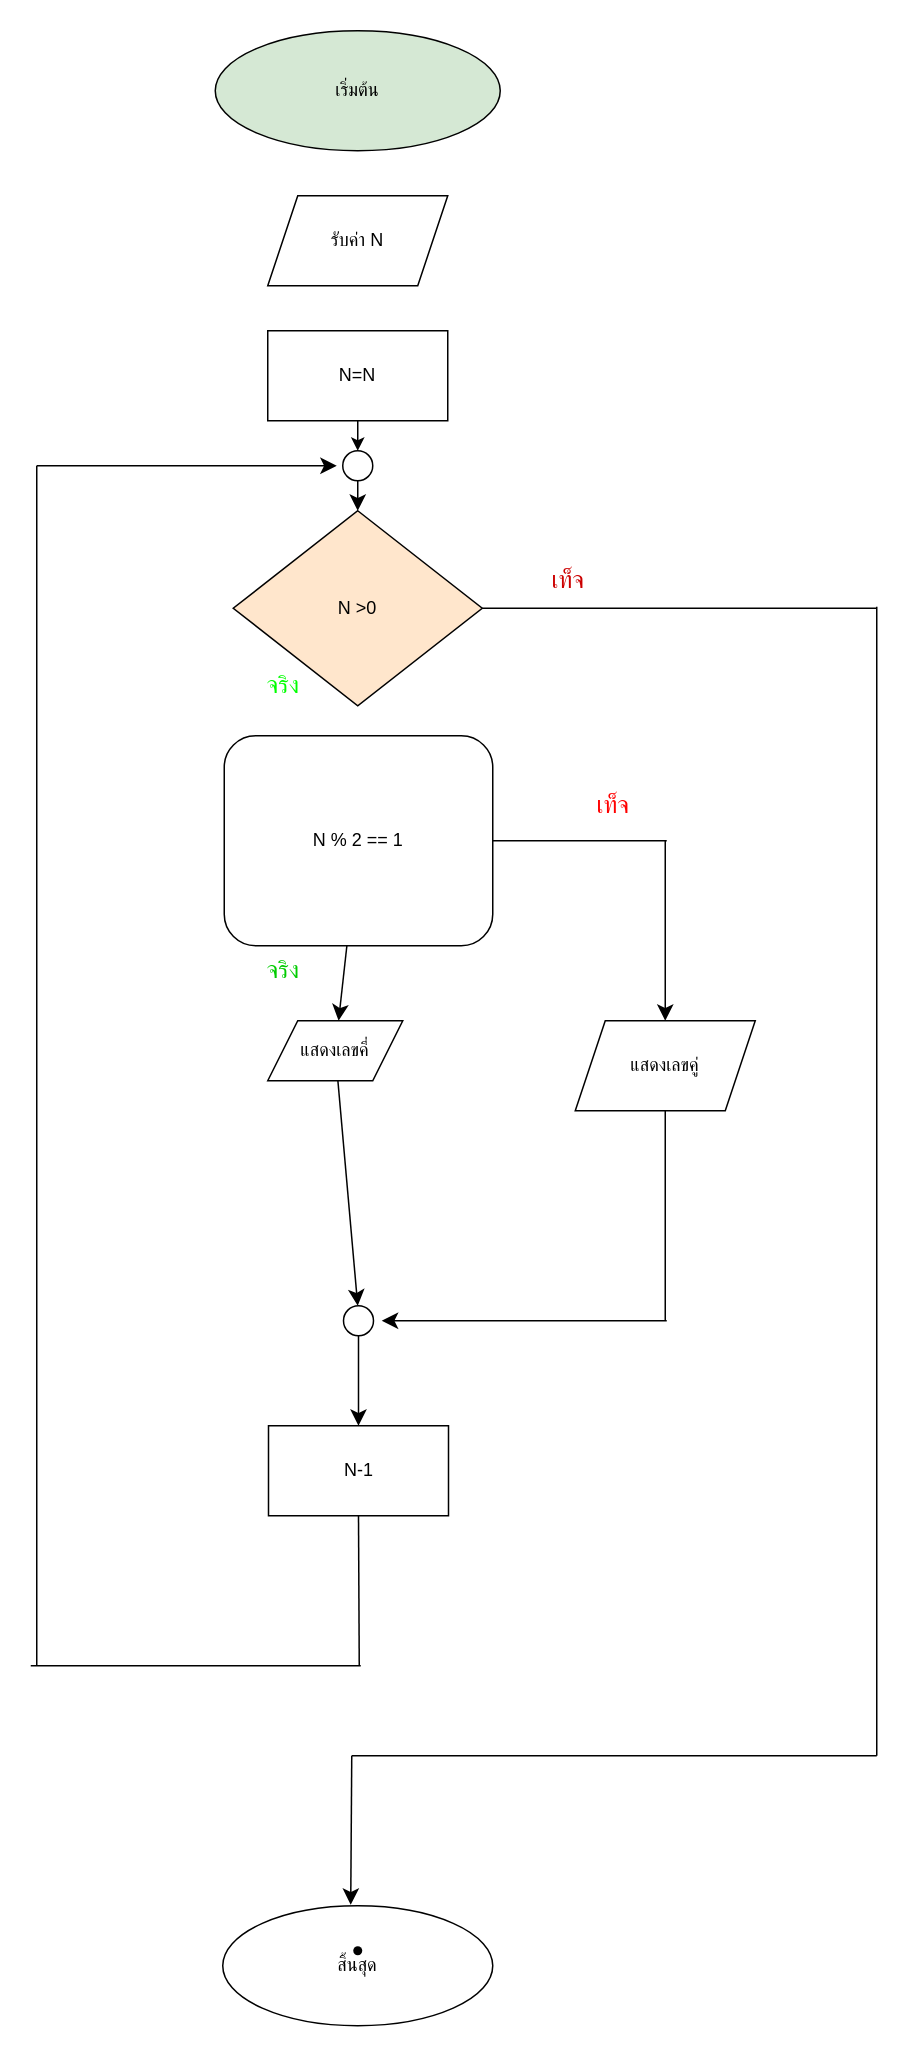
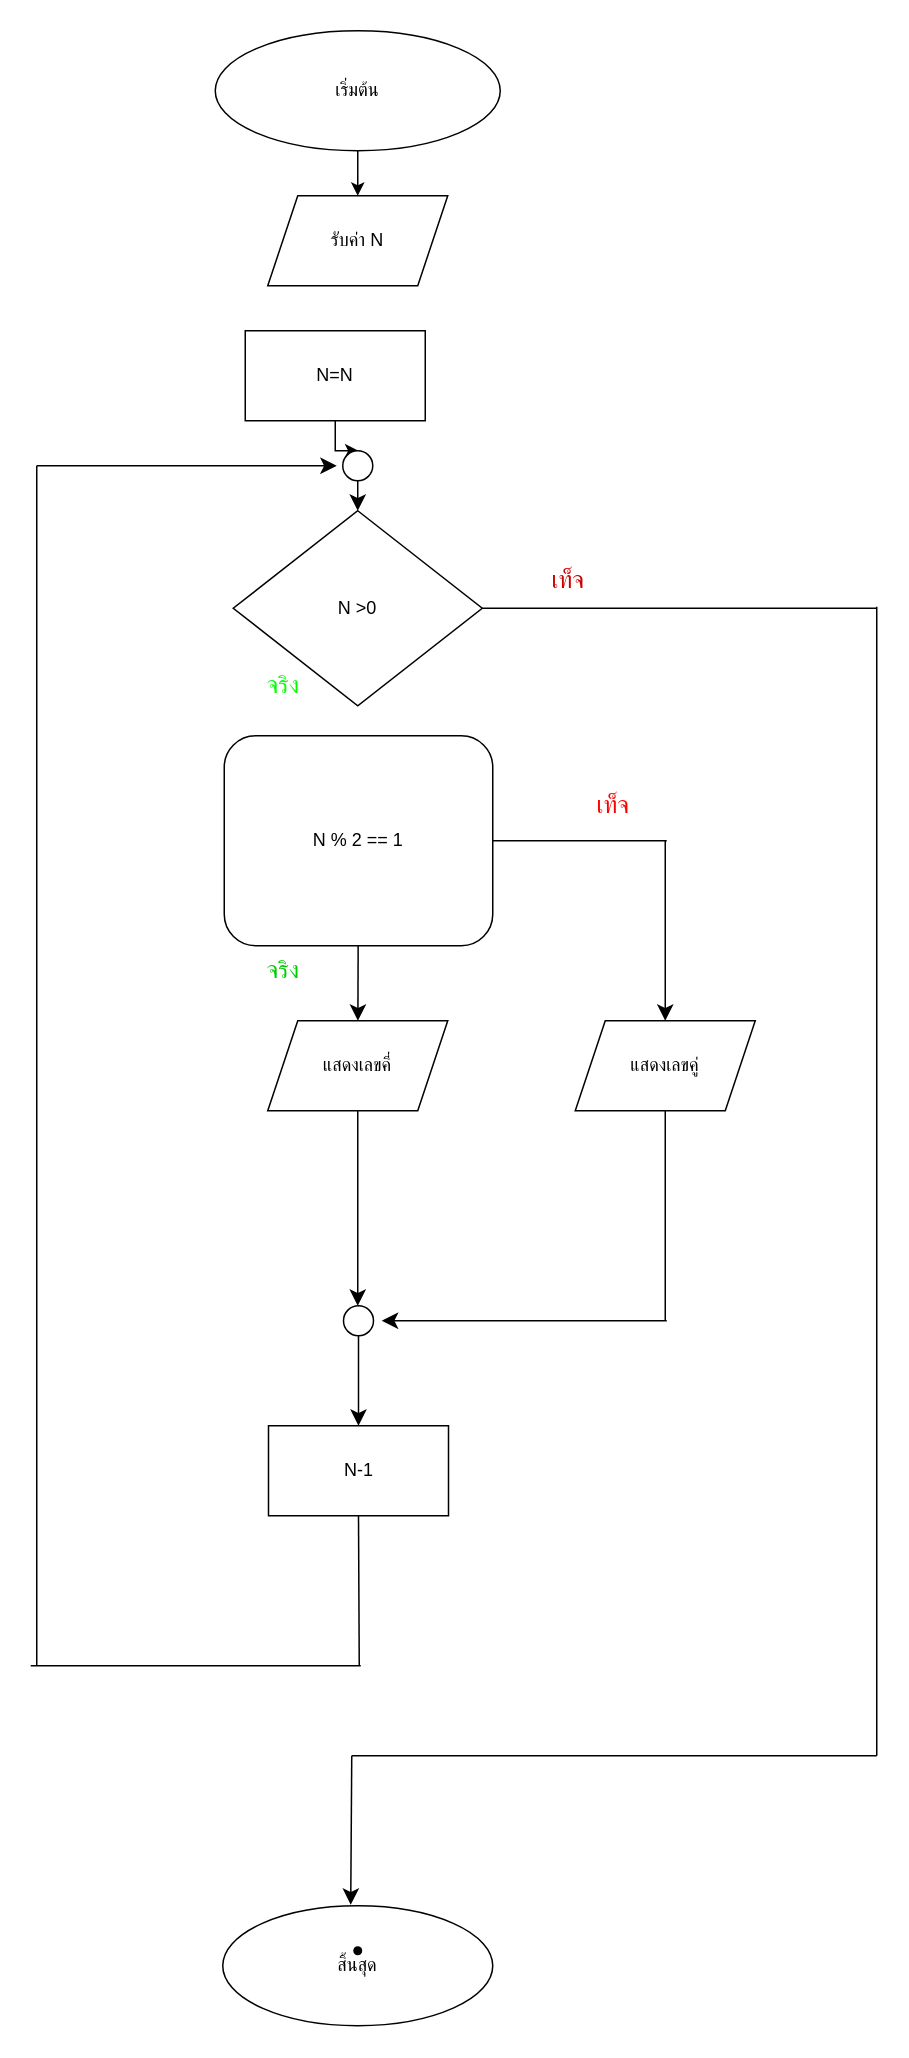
(358, 91) -> (358, 91)
none -> (358, 179)
(358, 376) -> (335, 376)
(358, 608) -> (358, 608)
(335, 1051) -> (358, 1066)
